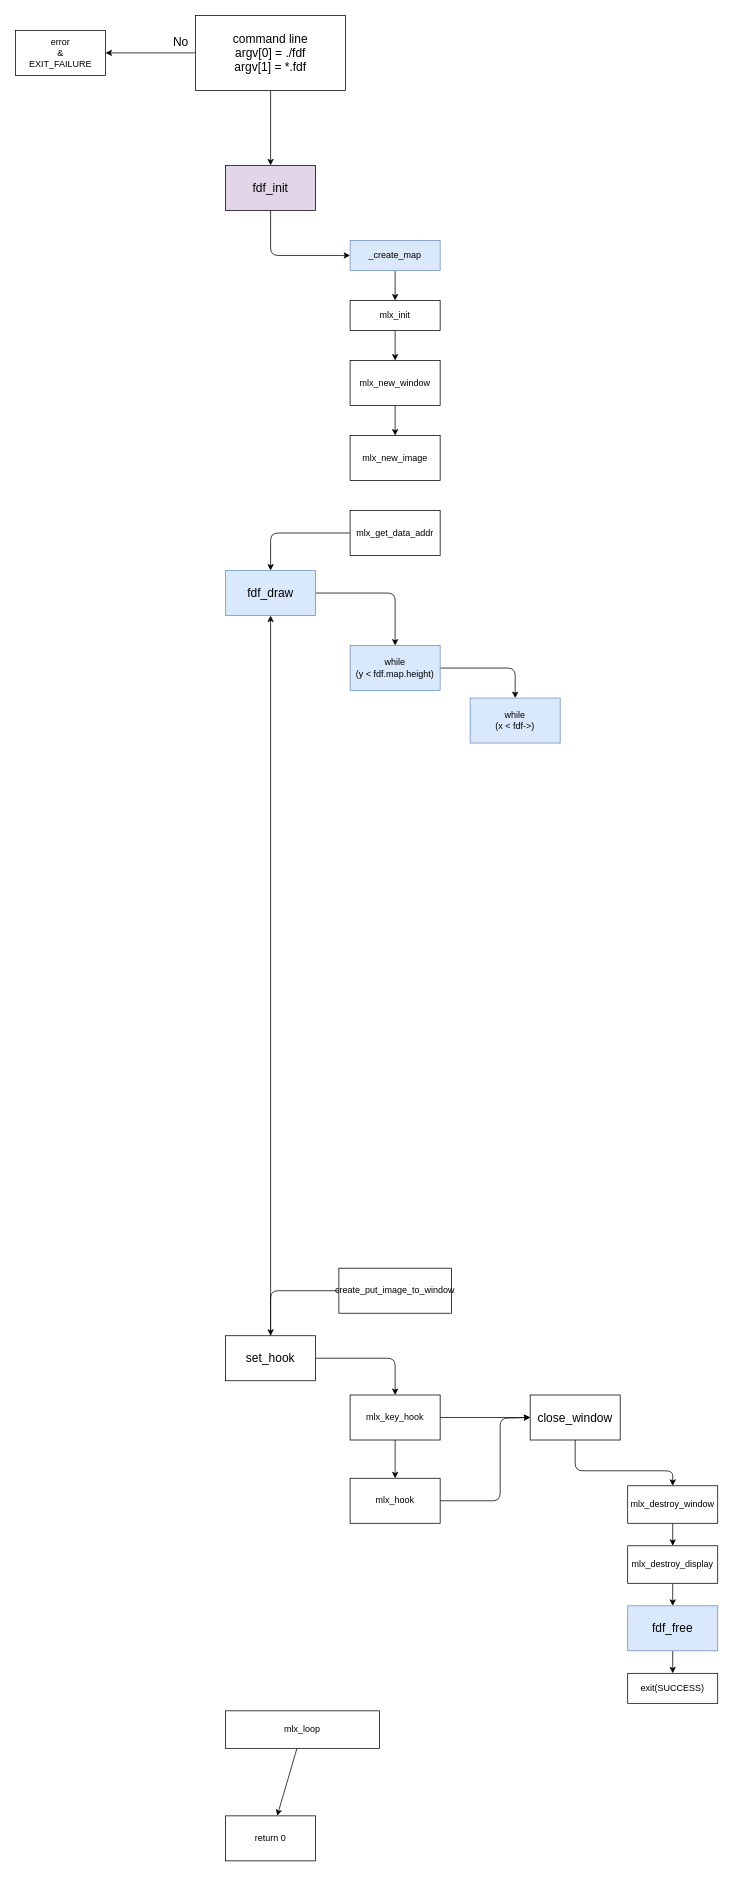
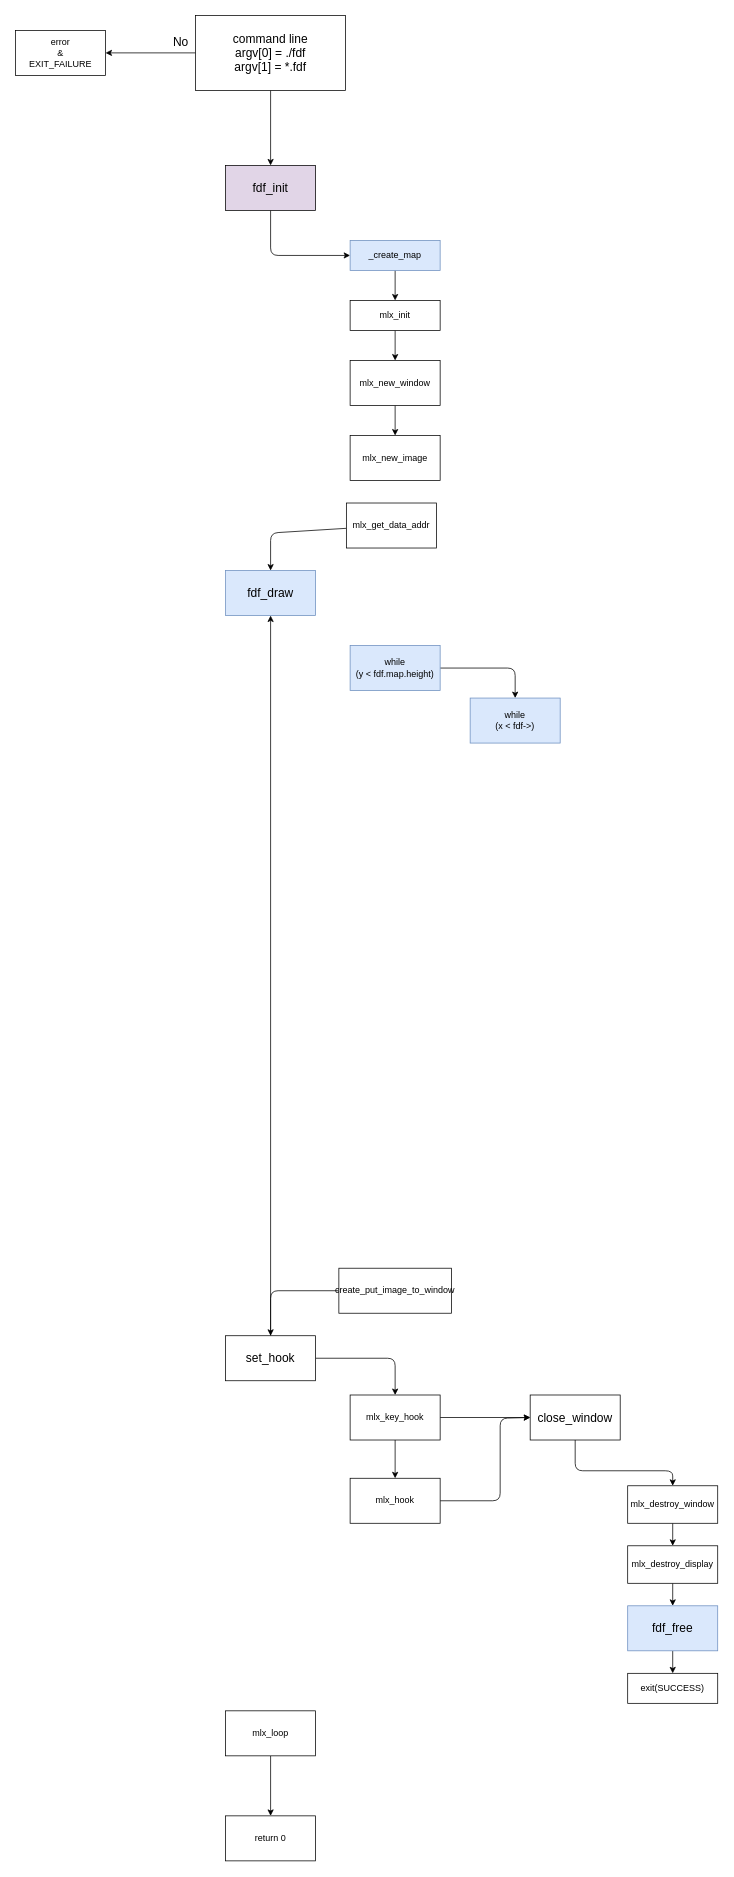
(395, 533) -> (391, 525)
(393, 595) -> none
(302, 1729) -> (270, 1733)
